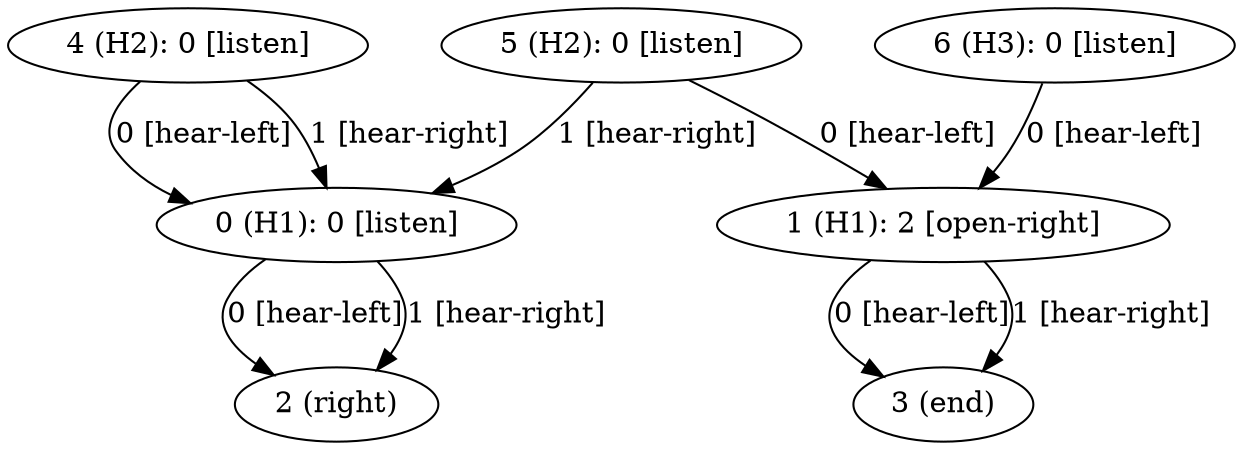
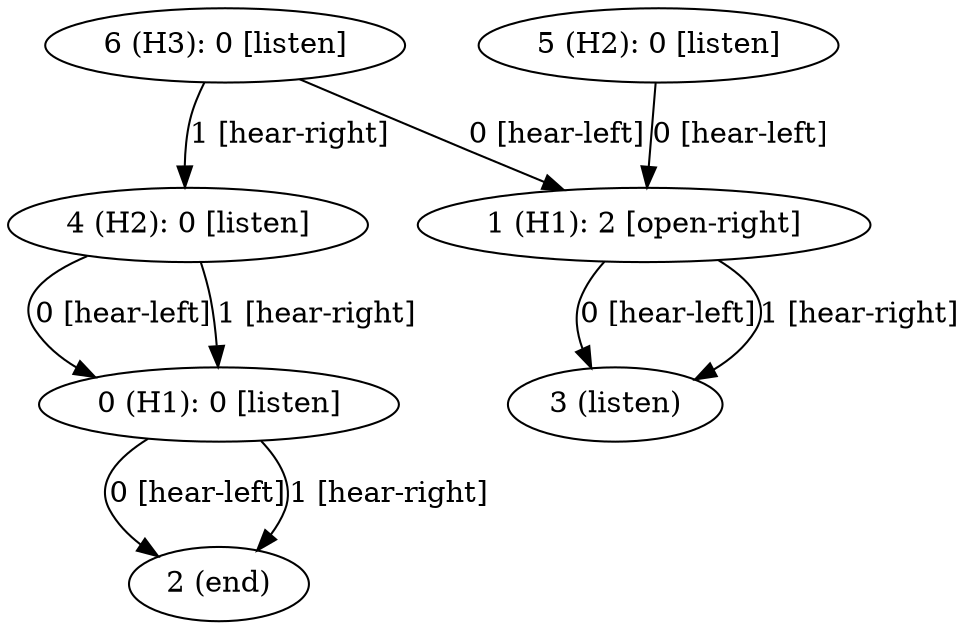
none -> (189, 123)
(529, 143) -> none
(337, 405) -> (219, 584)
(943, 405) -> (615, 405)
